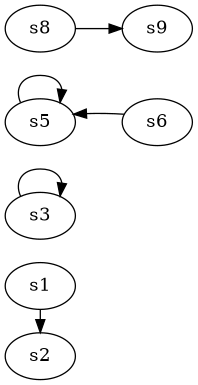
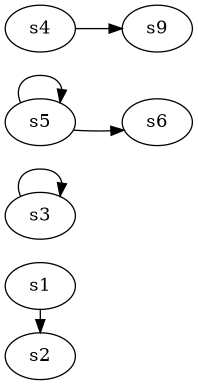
(40, 29) -> (40, 29)
(105, 113) -> (92, 131)
